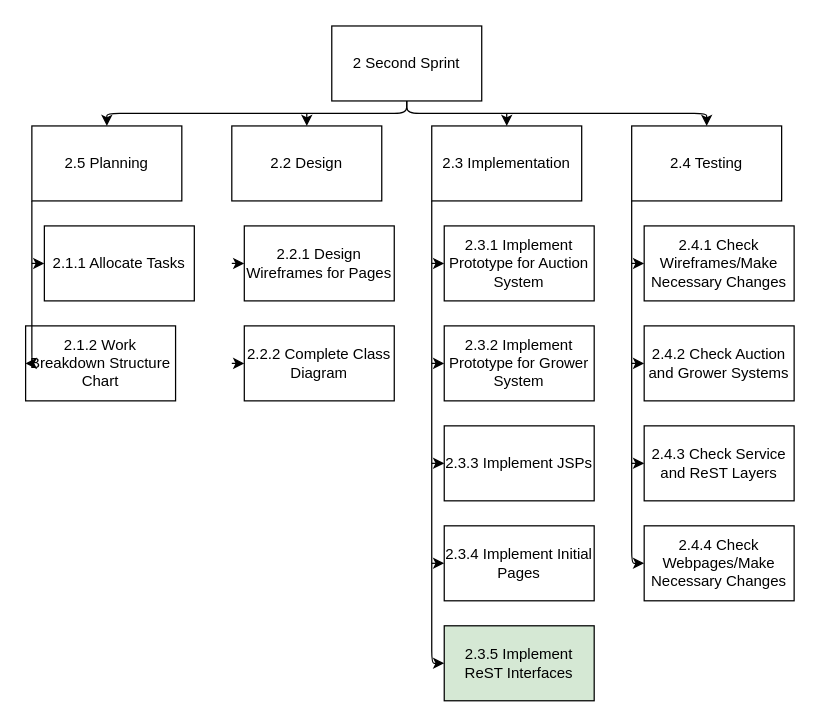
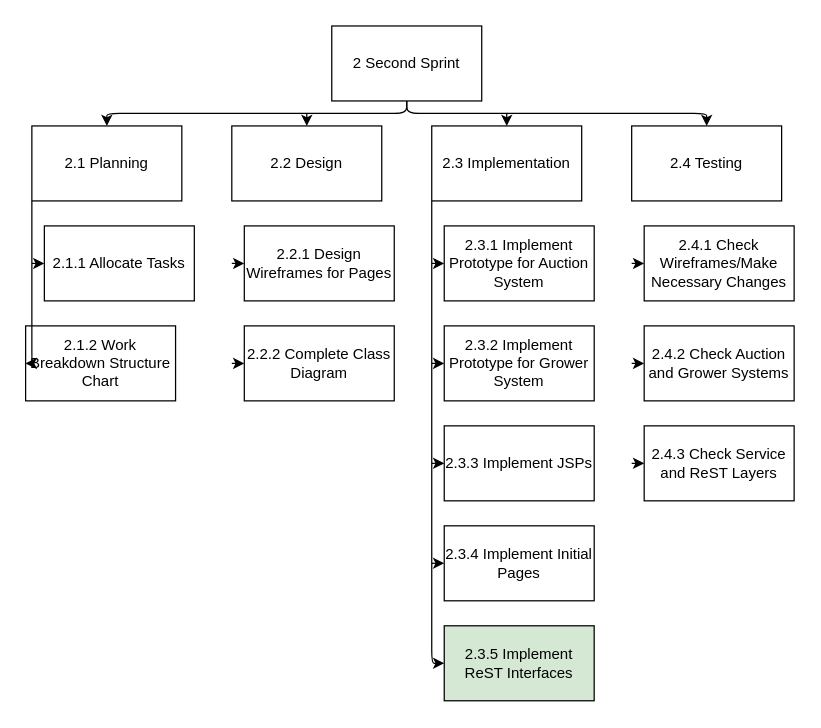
(107, 163) -> (107, 163)
(632, 383) -> none
(719, 563) -> none
